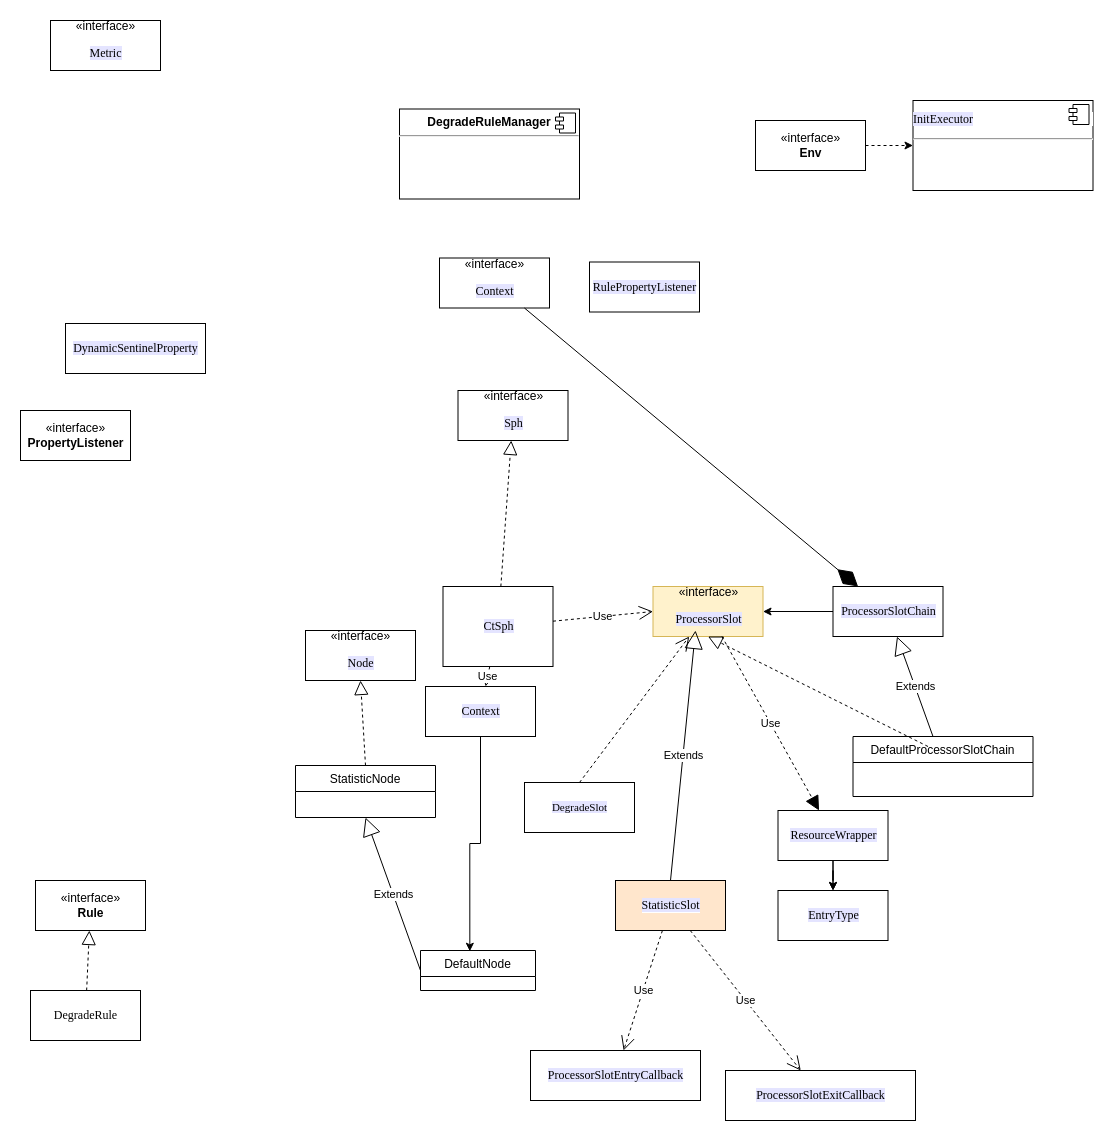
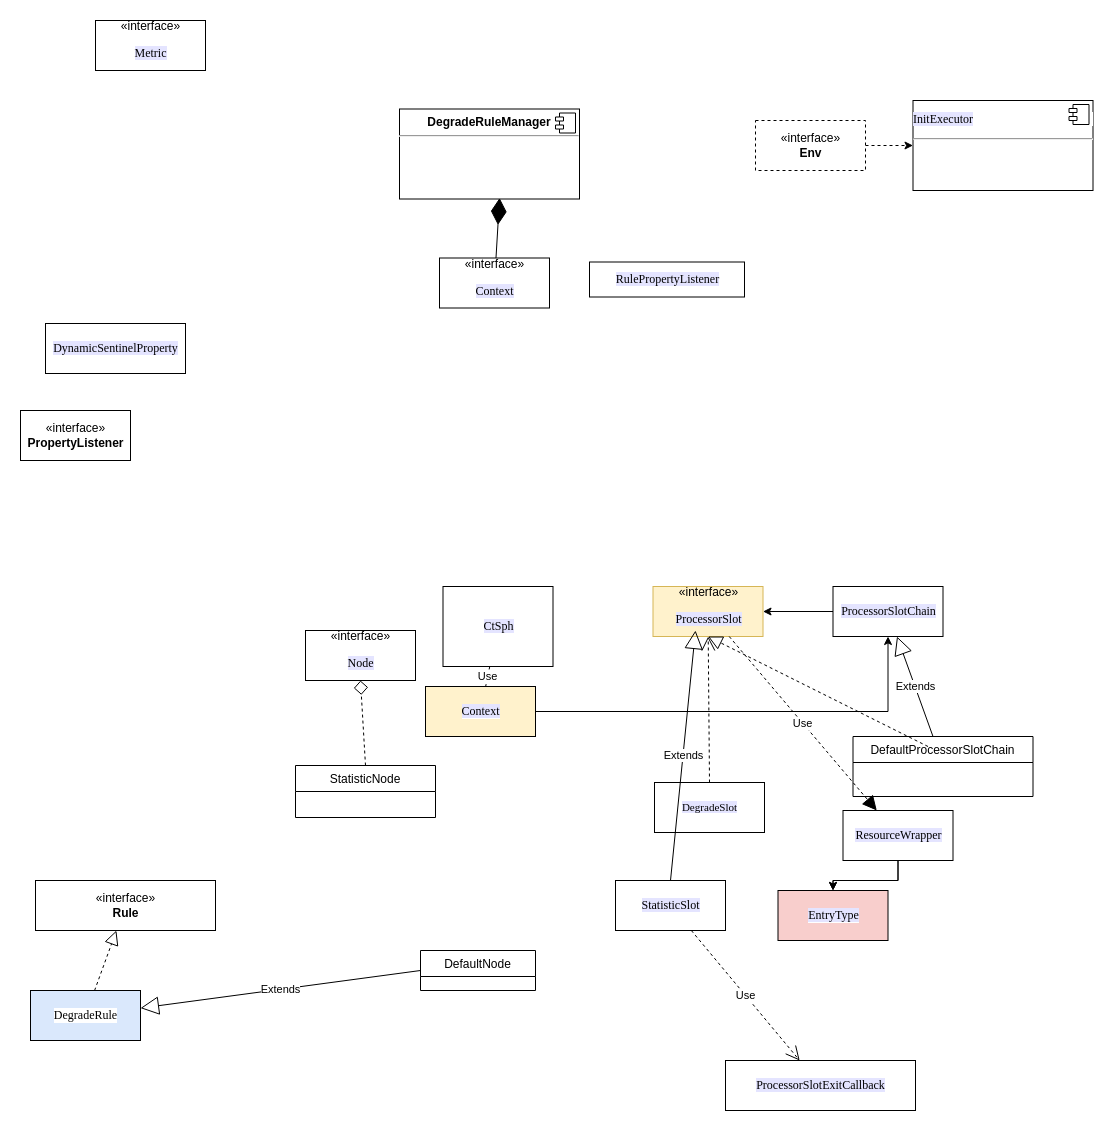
(106, 46) -> (151, 46)
(811, 146) -> (811, 146)
(645, 287) -> (667, 280)
(136, 349) -> (116, 349)
(513, 416) -> none
(681, 439) -> (497, 241)
(506, 521) -> none
(602, 616) -> none
(487, 682) -> (486, 684)
(361, 696) -> (361, 695)
(481, 712) -> (481, 712)
(580, 808) -> (710, 808)
(833, 836) -> (898, 836)
(478, 844) -> (746, 712)
(395, 900) -> (288, 988)
(91, 906) -> (126, 906)
(671, 906) -> (671, 906)
(833, 916) -> (833, 916)
(644, 989) -> none
(86, 1016) -> (86, 1016)
(616, 1076) -> none
(821, 1096) -> (821, 1086)
